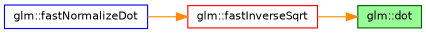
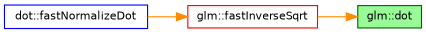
(76, 17) -> (76, 17)
